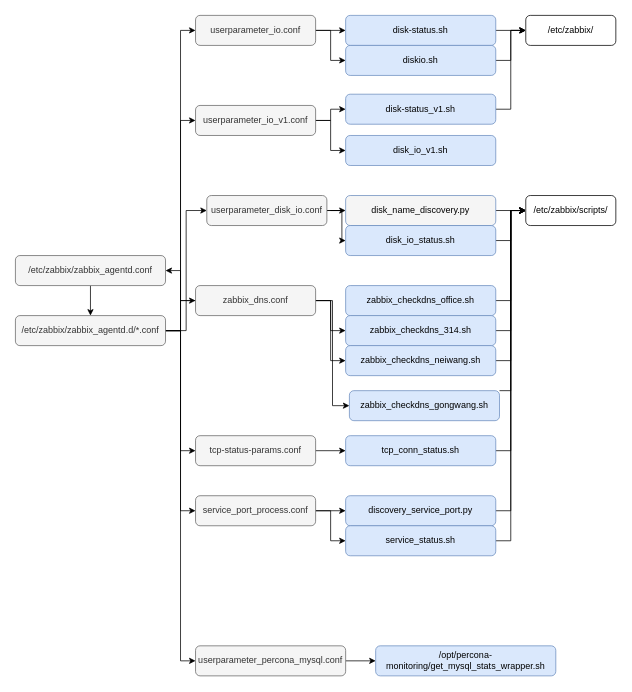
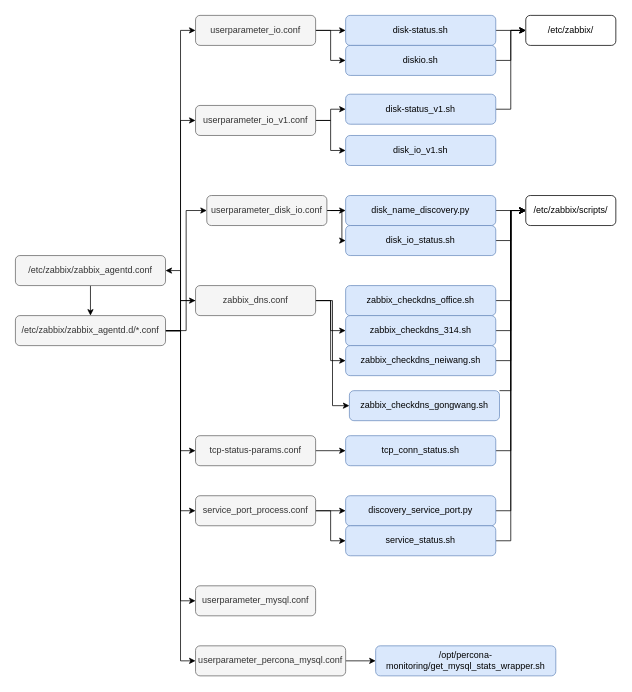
(420, 210) -> (420, 210)
none -> (187, 600)
none -> (255, 600)
